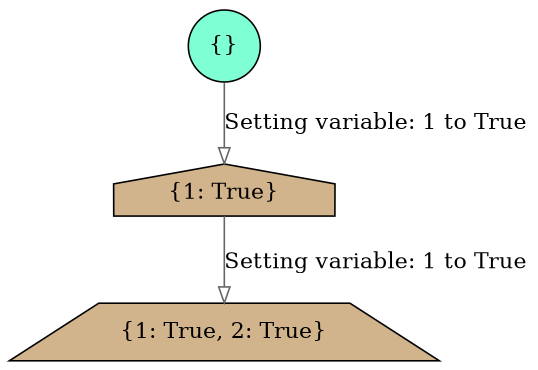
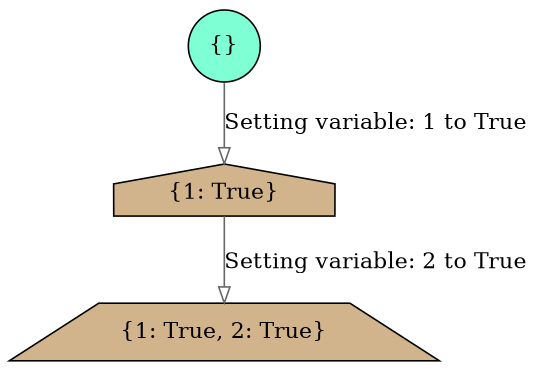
(376, 262) -> (376, 262)
